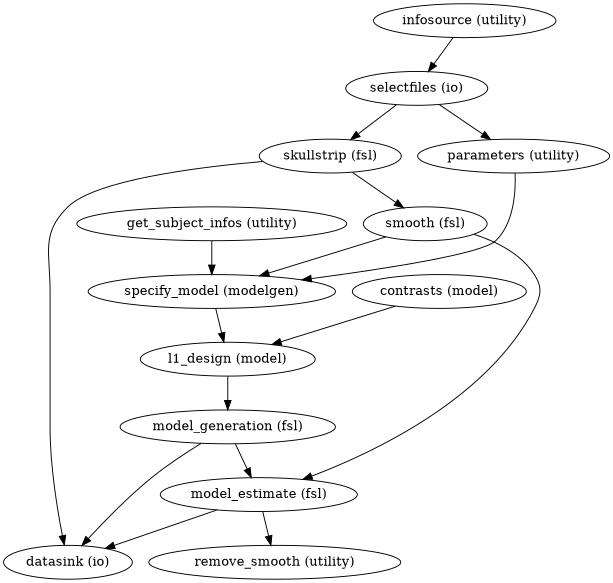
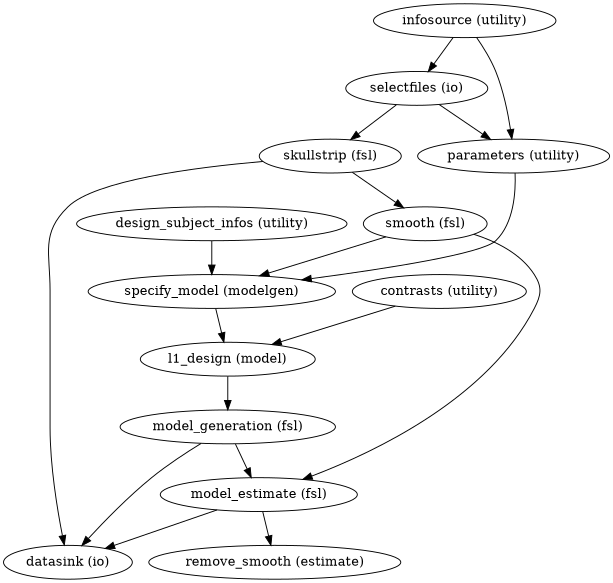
none -> (499, 81)
(212, 224) -> (212, 224)
(439, 291) -> (439, 291)
(275, 562) -> (275, 562)
